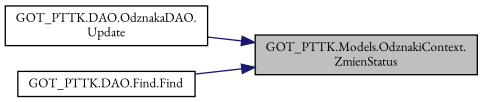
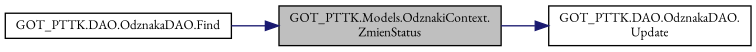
(225, 39) -> (518, 26)
(106, 84) -> (118, 26)
